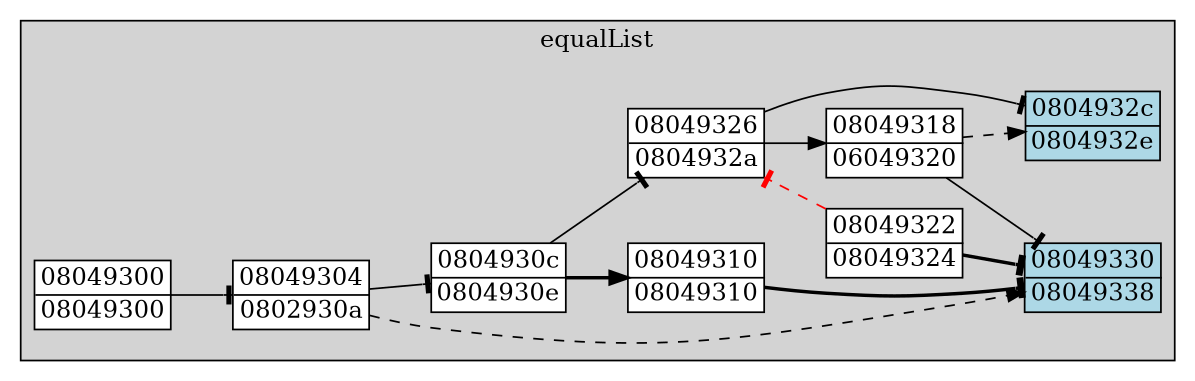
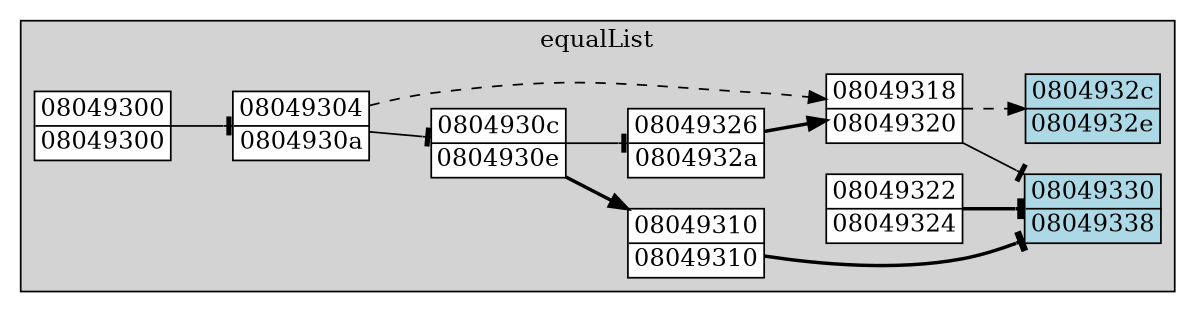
(889, 86) -> none
(786, 143) -> (786, 127)
(895, 159) -> (895, 124)
(799, 195) -> none
(302, 310) -> (302, 141)
(689, 341) -> (589, 83)
